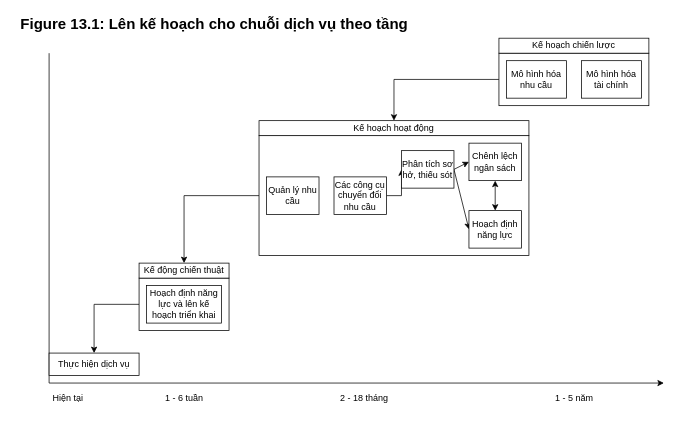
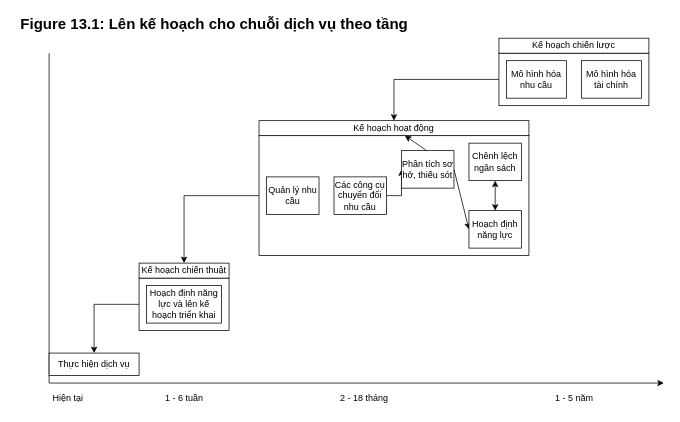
(460, 166) -> (418, 144)
(184, 270) -> (184, 270)
